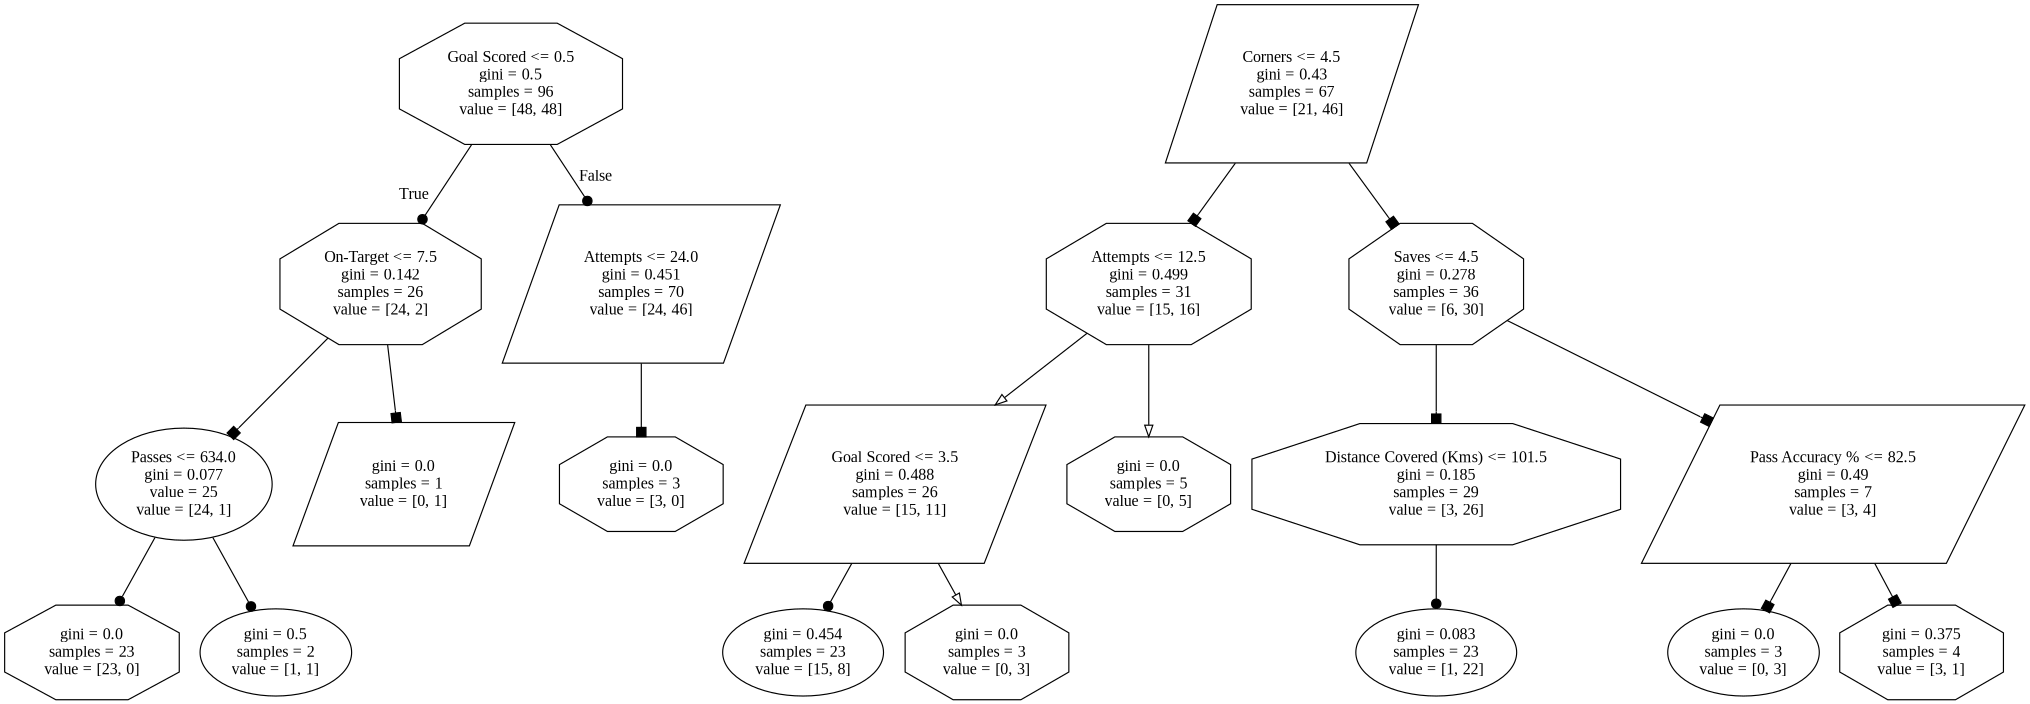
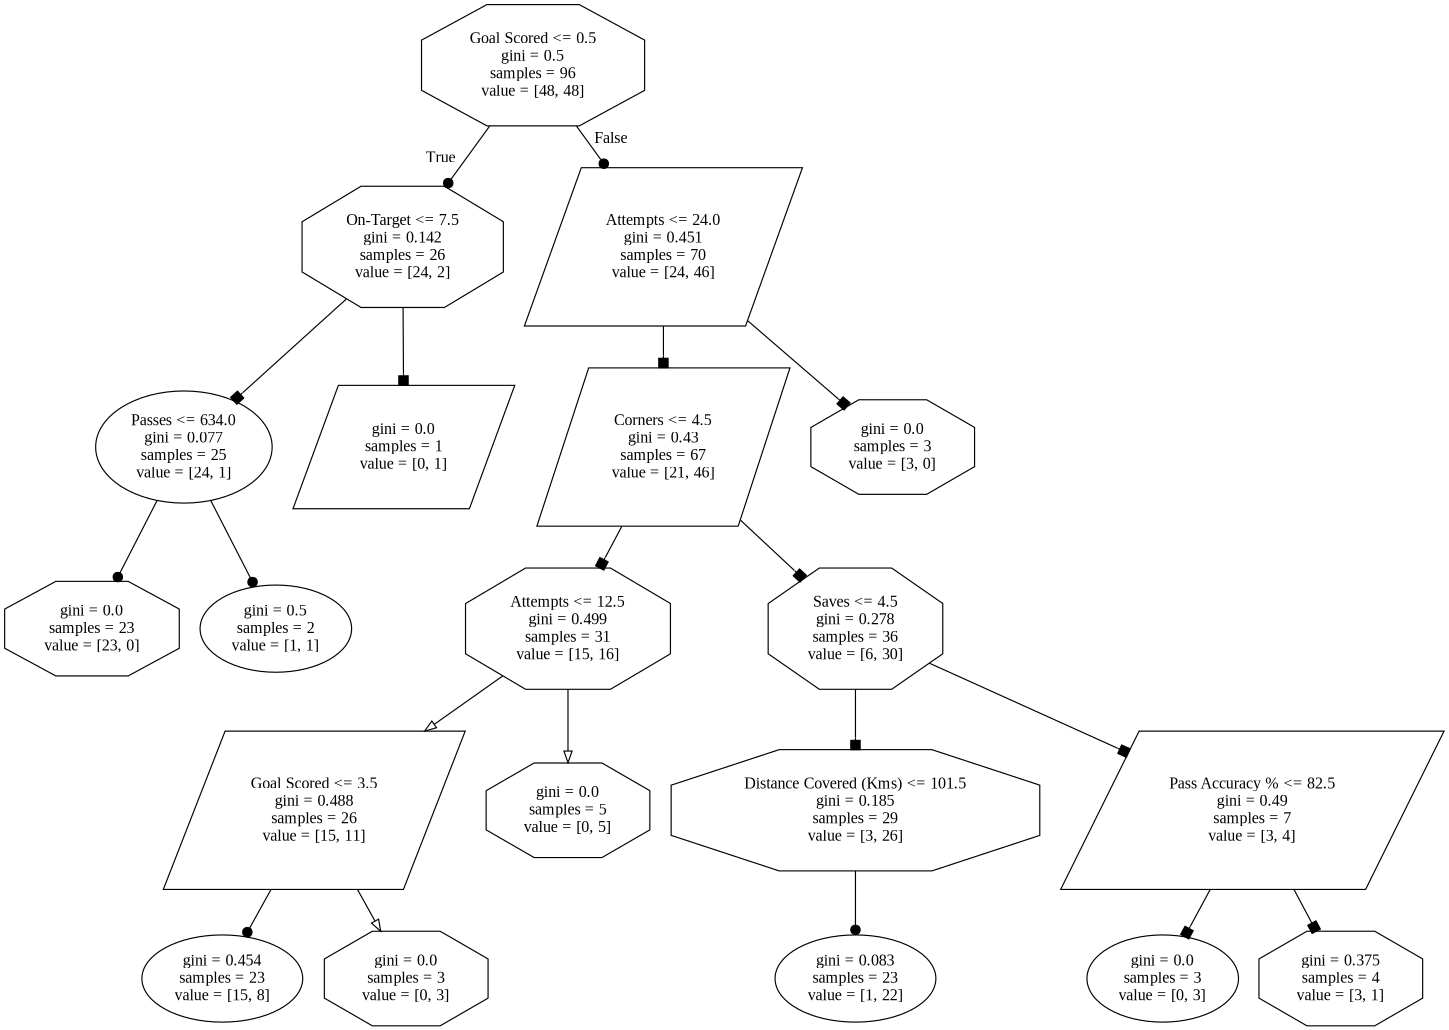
none -> (663, 341)
(184, 484) -> (184, 447)
